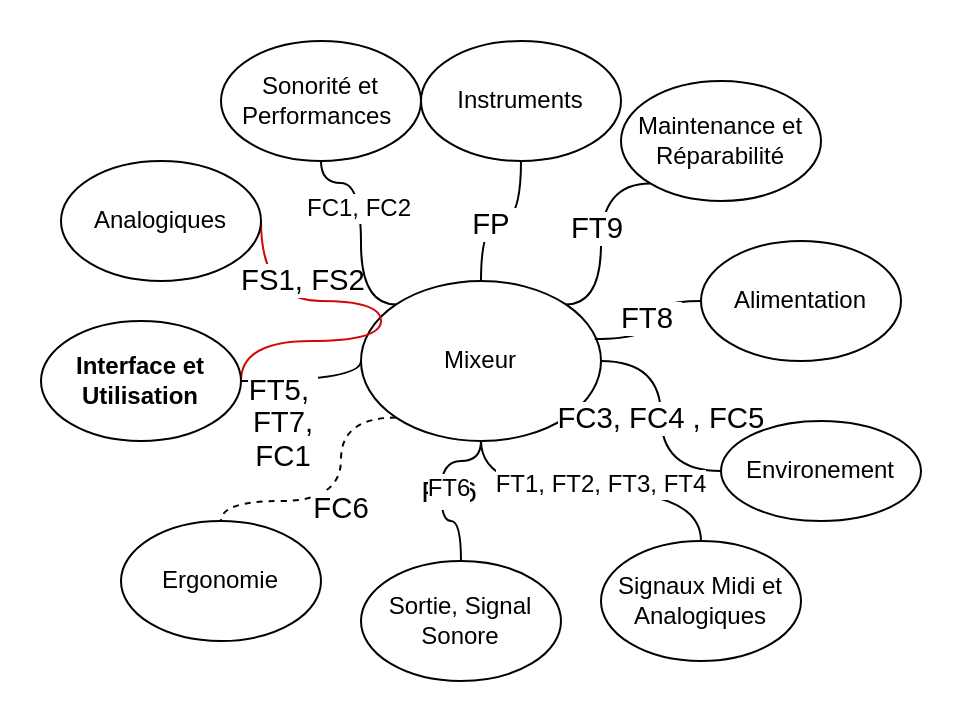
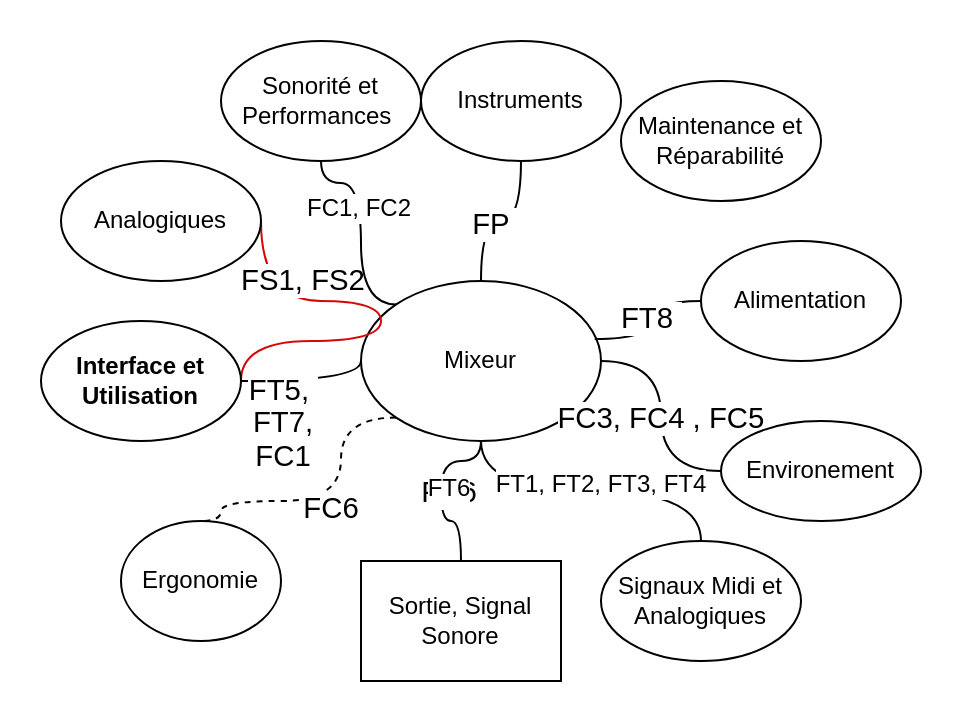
(595, 283) -> none
(221, 581) -> (201, 581)
(461, 621) -> (461, 621)
